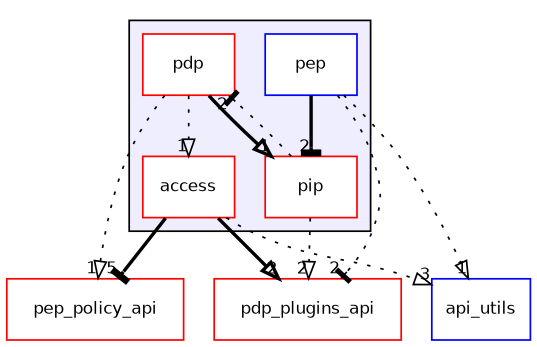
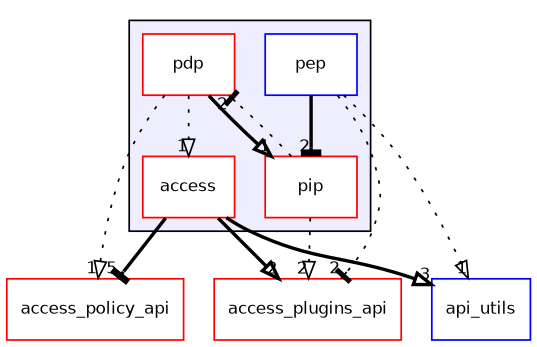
(323, 256) -> (323, 256)
(95, 309) -> (95, 309)
(308, 309) -> (308, 309)
